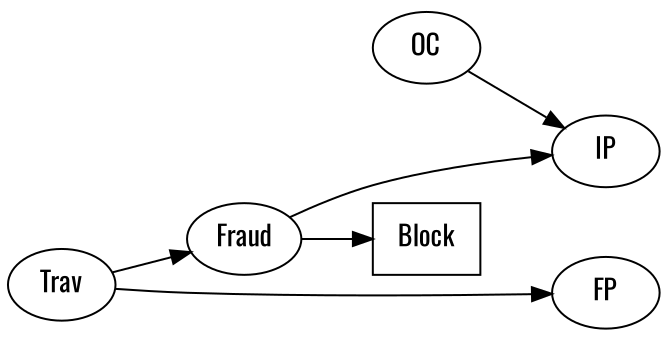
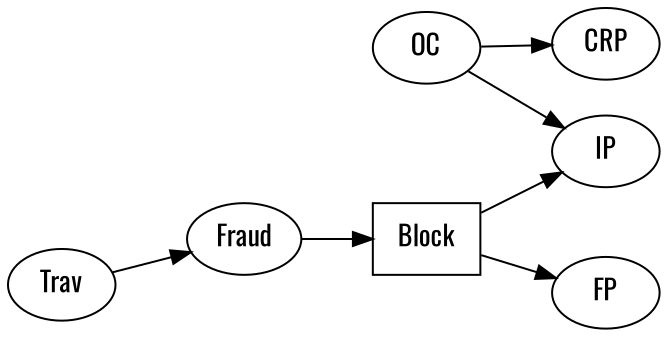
none -> (606, 44)
(408, 177) -> (513, 197)
(323, 295) -> (509, 264)
